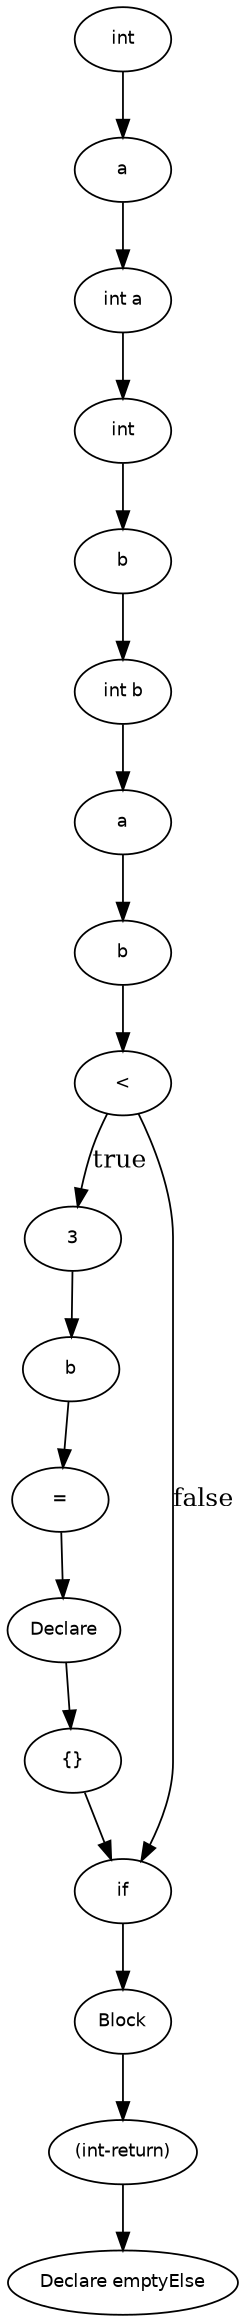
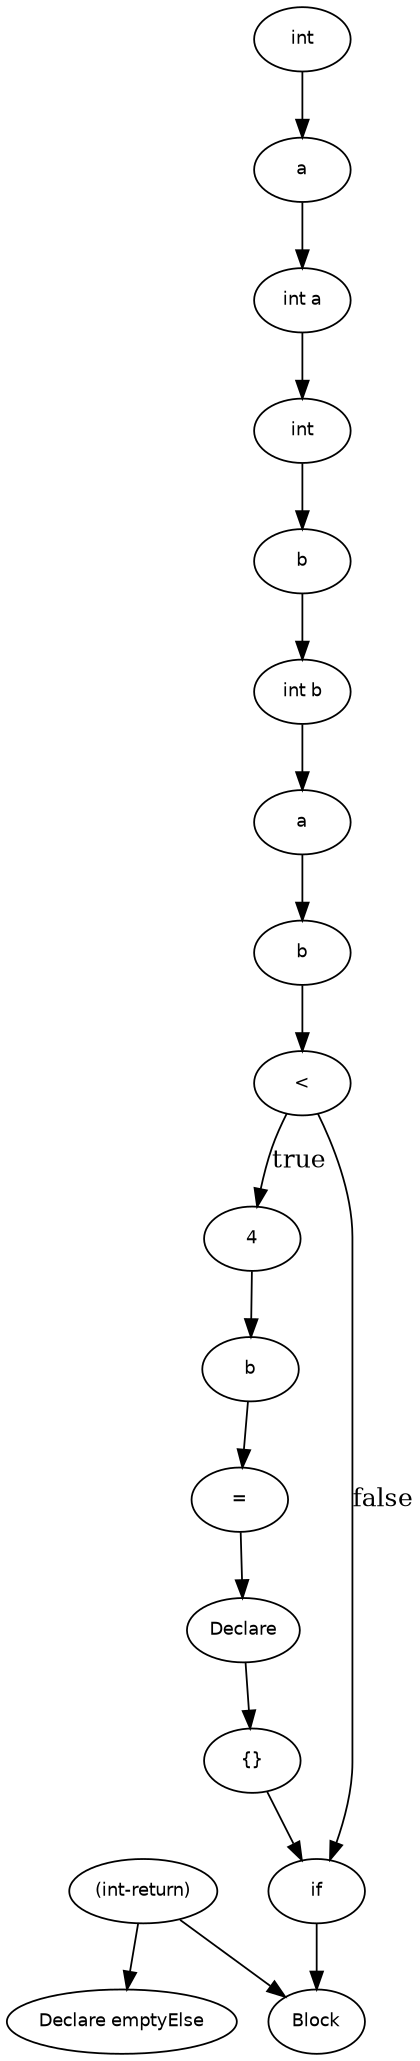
(73, 1239) -> (252, 1239)
(123, 2078) -> (225, 1953)
